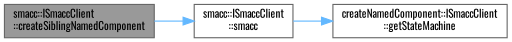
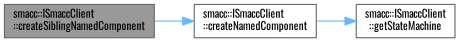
(244, 21) -> (255, 21)
(420, 21) -> (406, 21)
